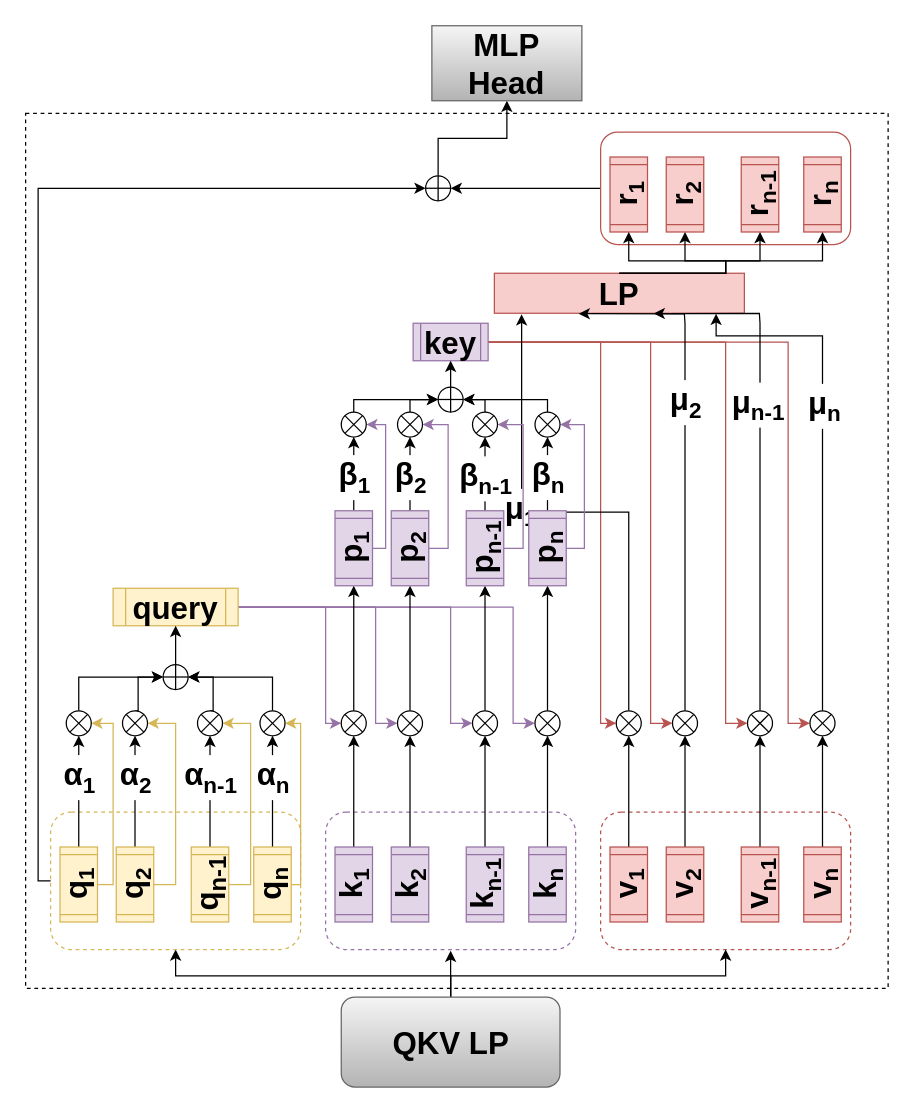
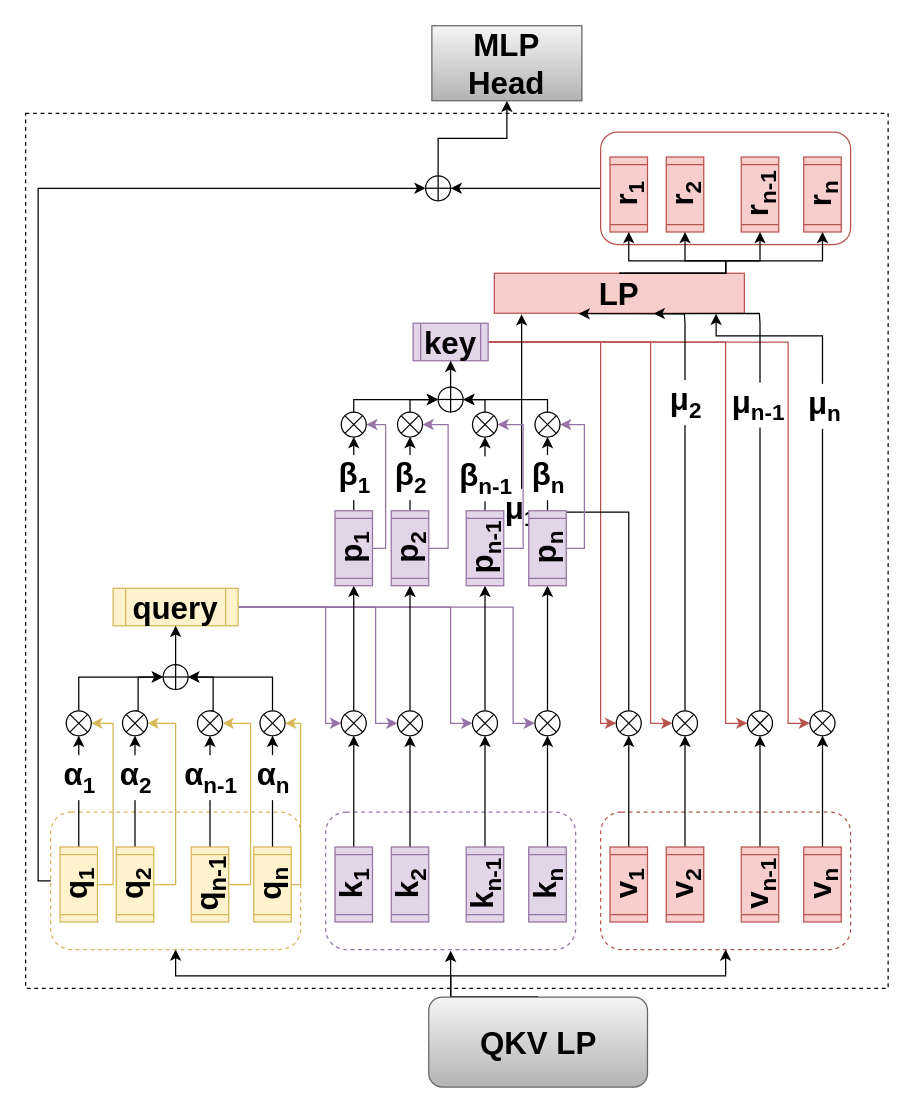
(451, 1042) -> (538, 1042)
